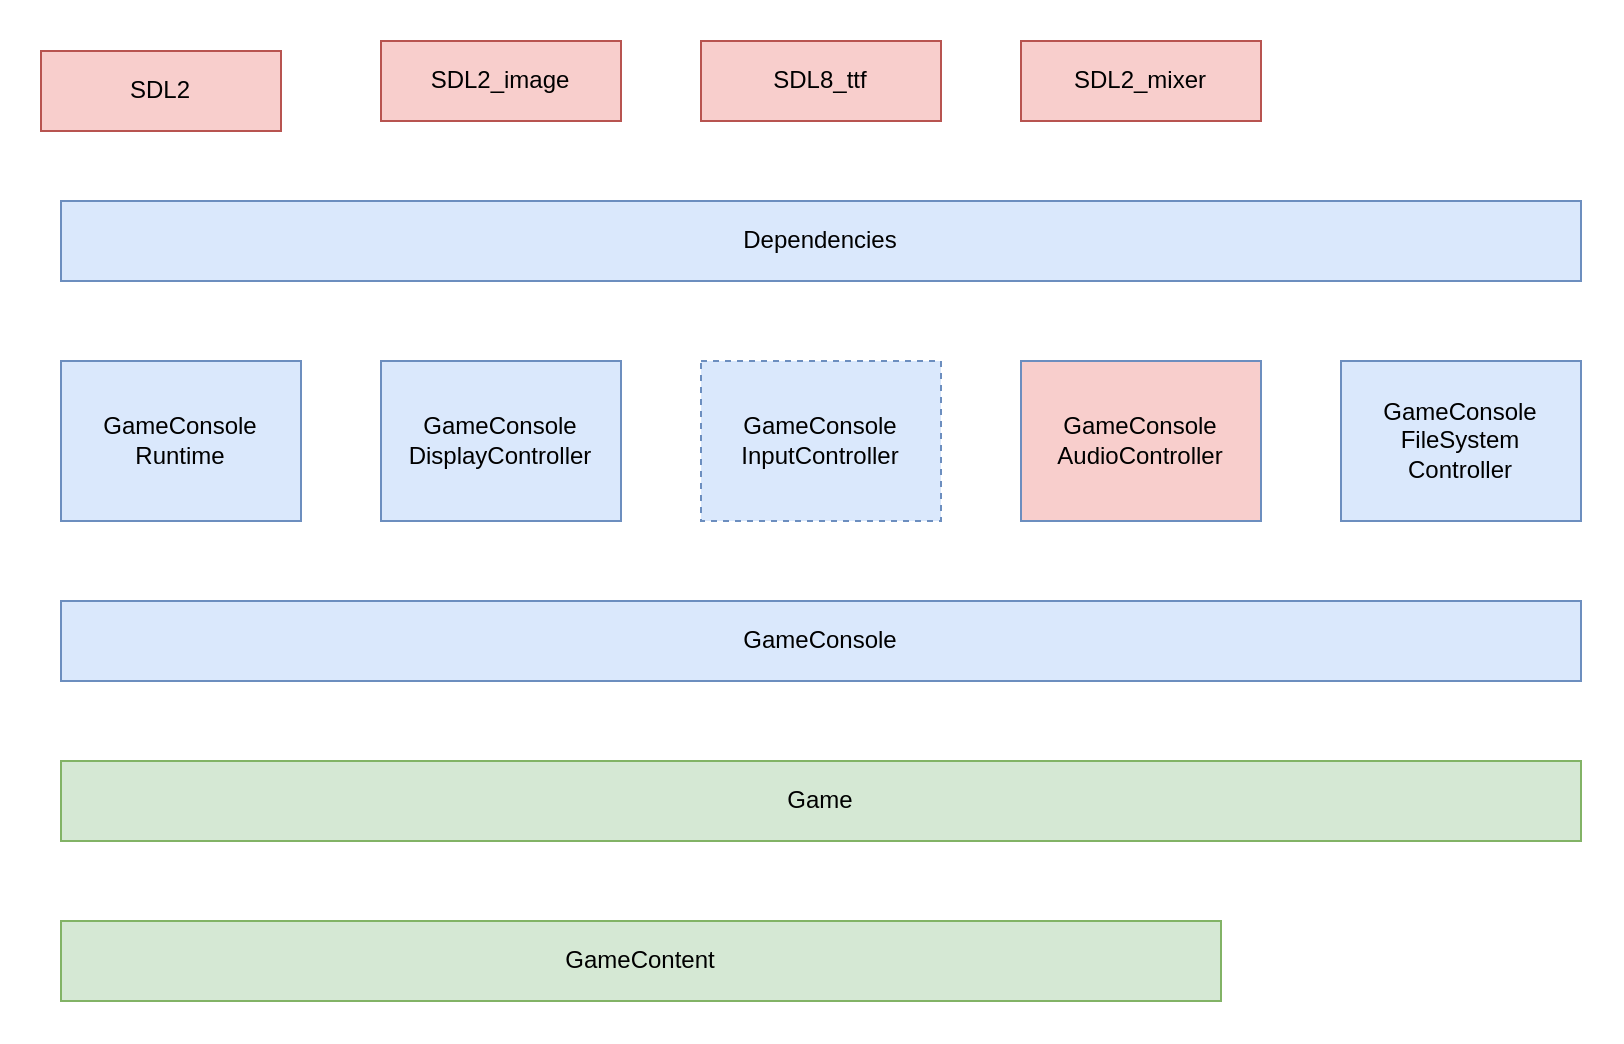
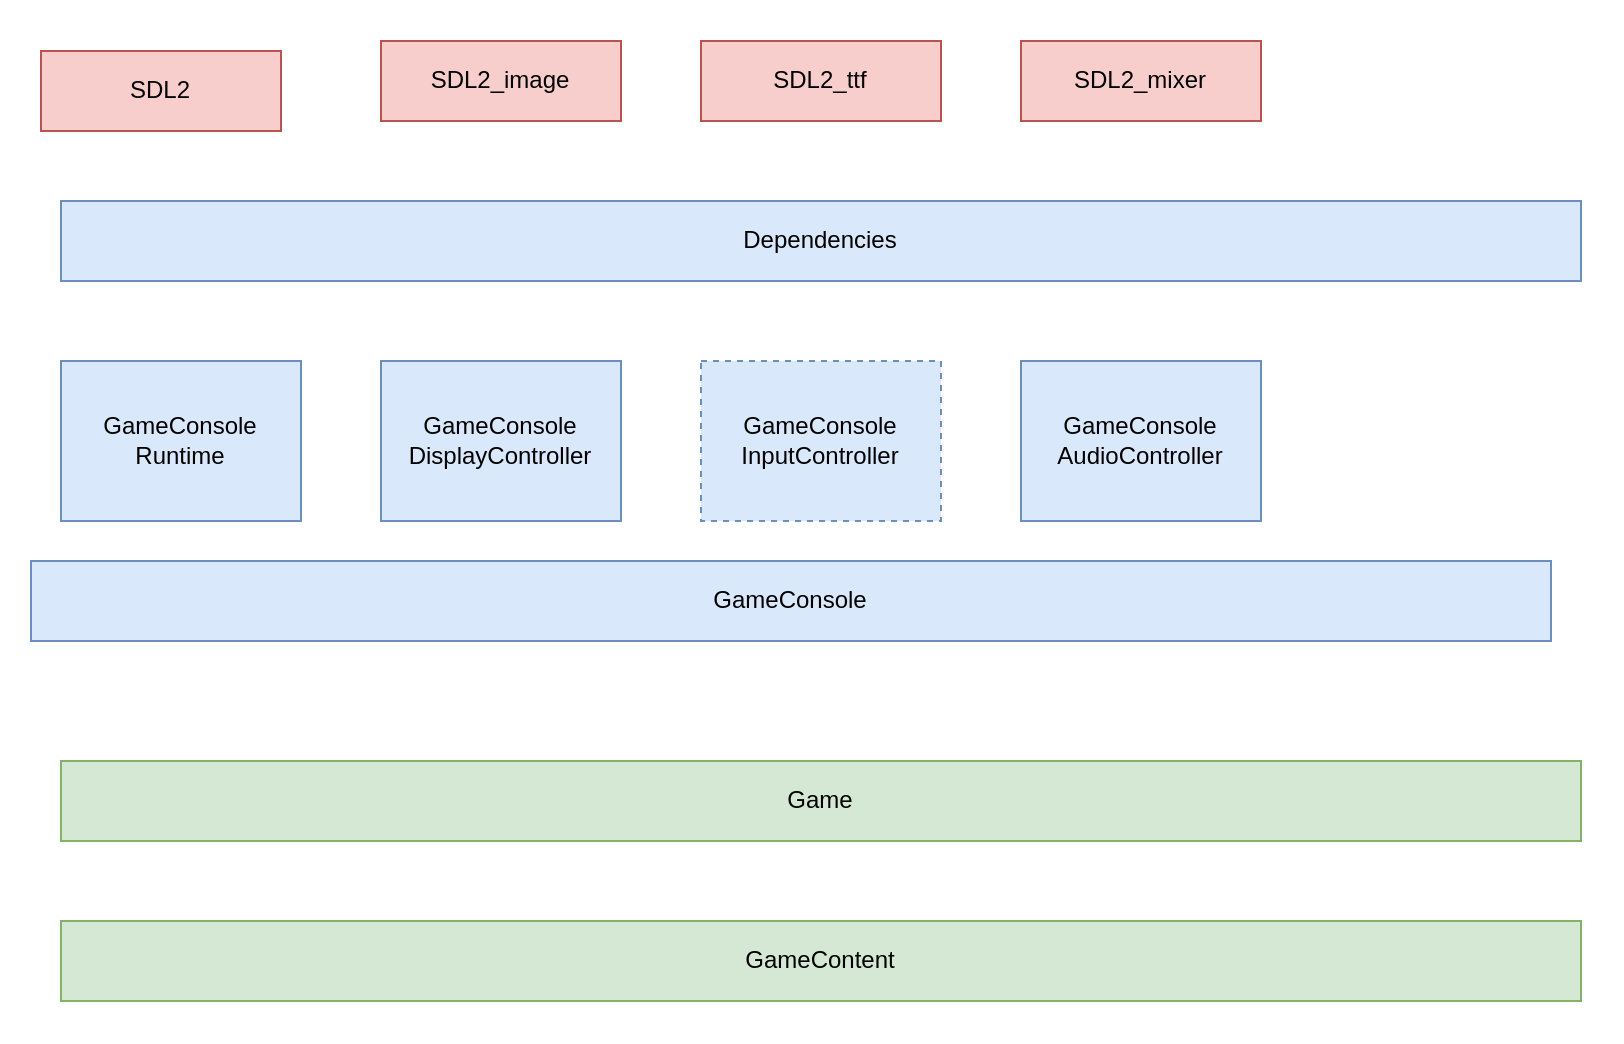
(821, 81) -> (821, 81)
(1141, 441) -> (1141, 441)
(1461, 441) -> none
(821, 641) -> (791, 601)
(641, 961) -> (821, 961)
